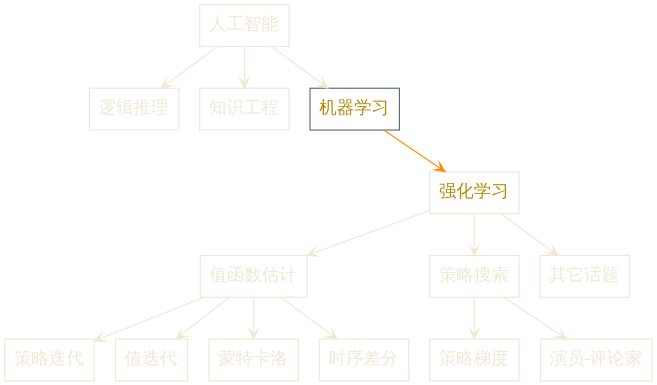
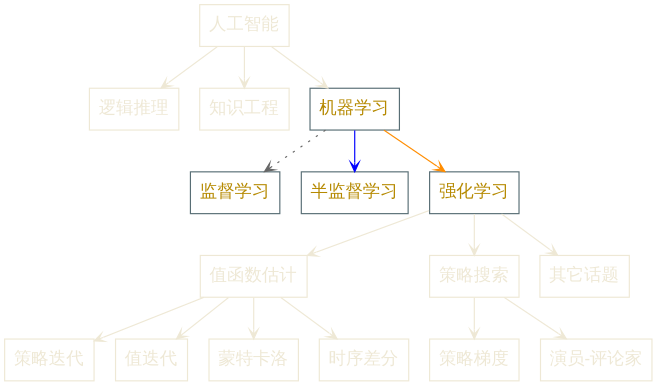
none -> (235, 193)
none -> (355, 193)
(474, 193) -> (474, 193)
